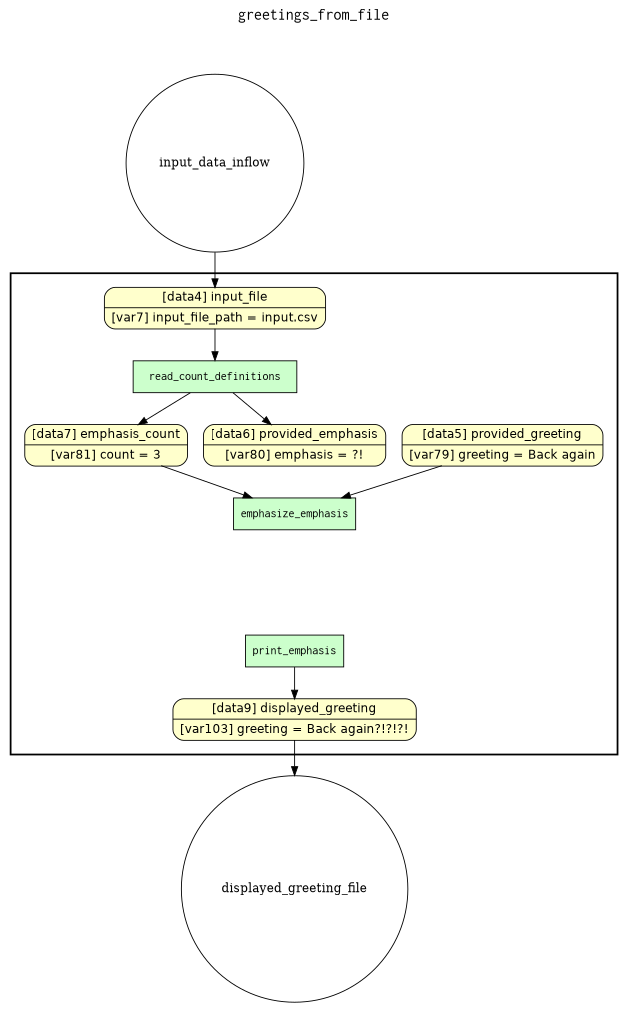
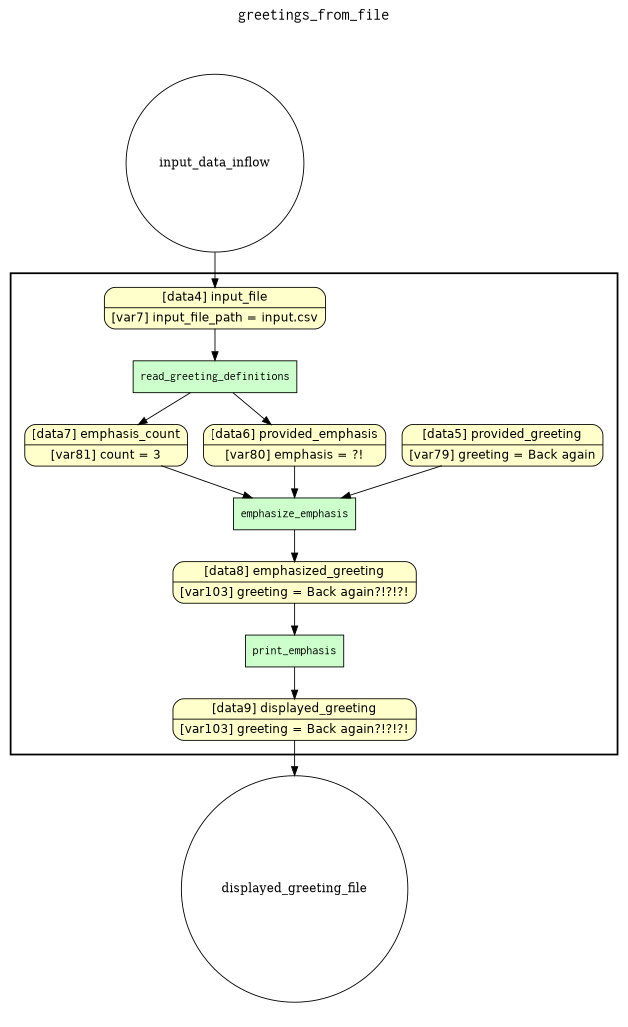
(215, 377) -> (215, 377)
none -> (295, 477)
none -> (295, 582)
